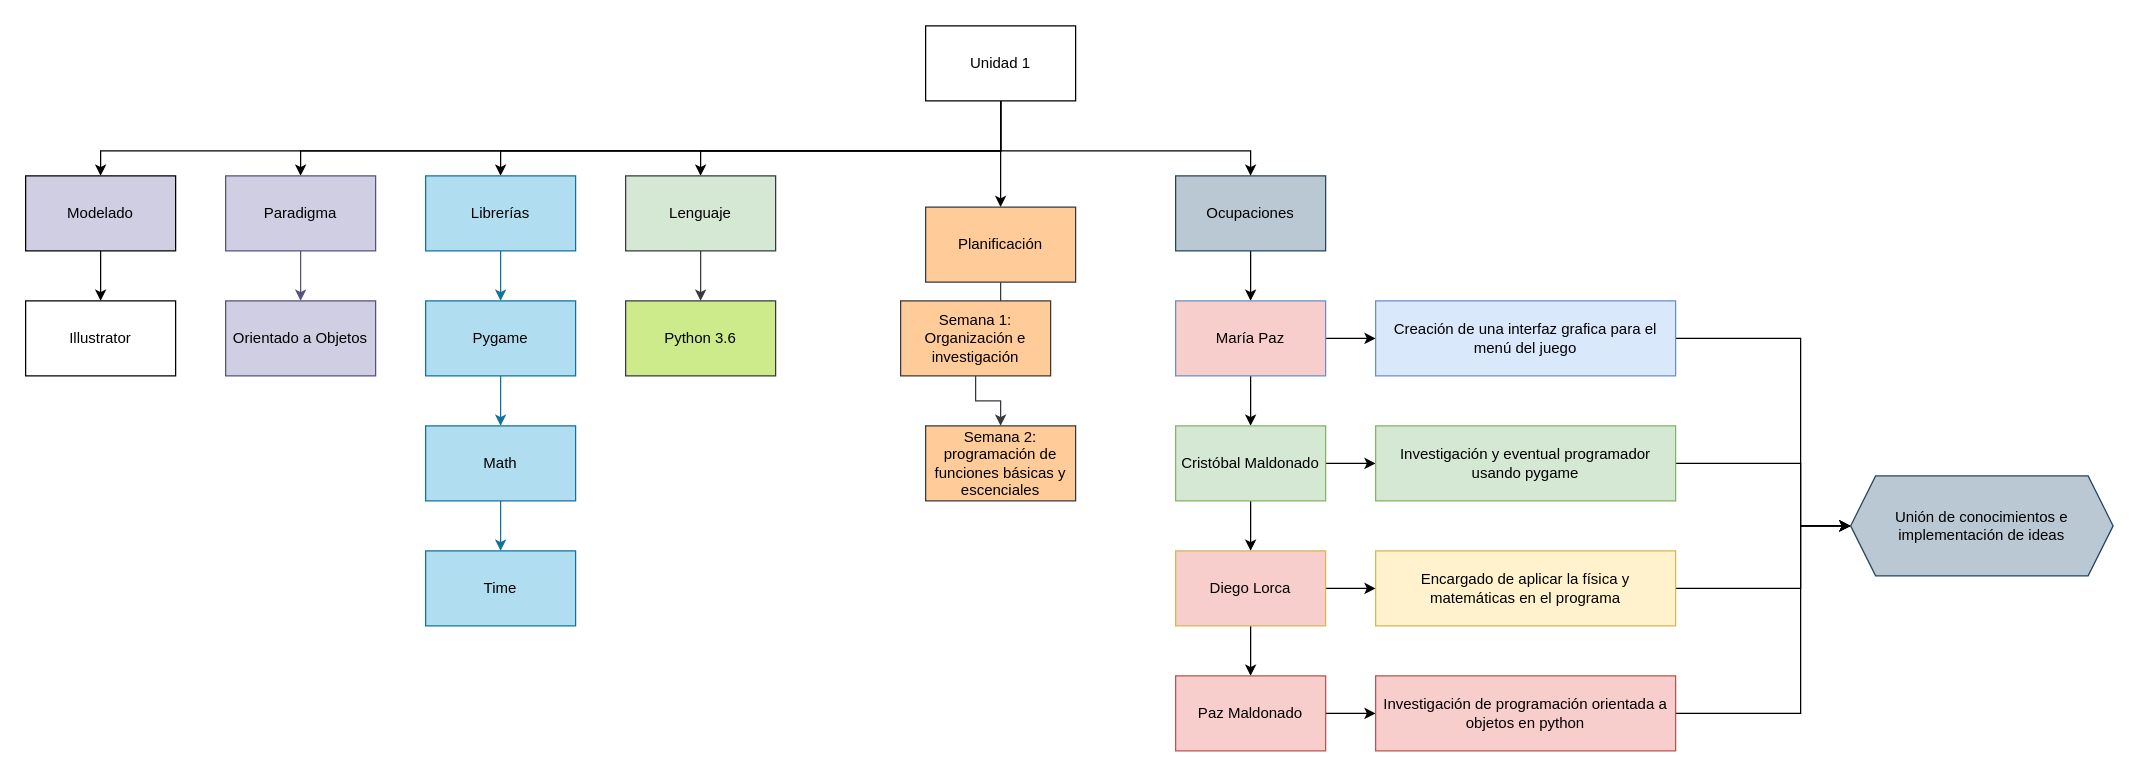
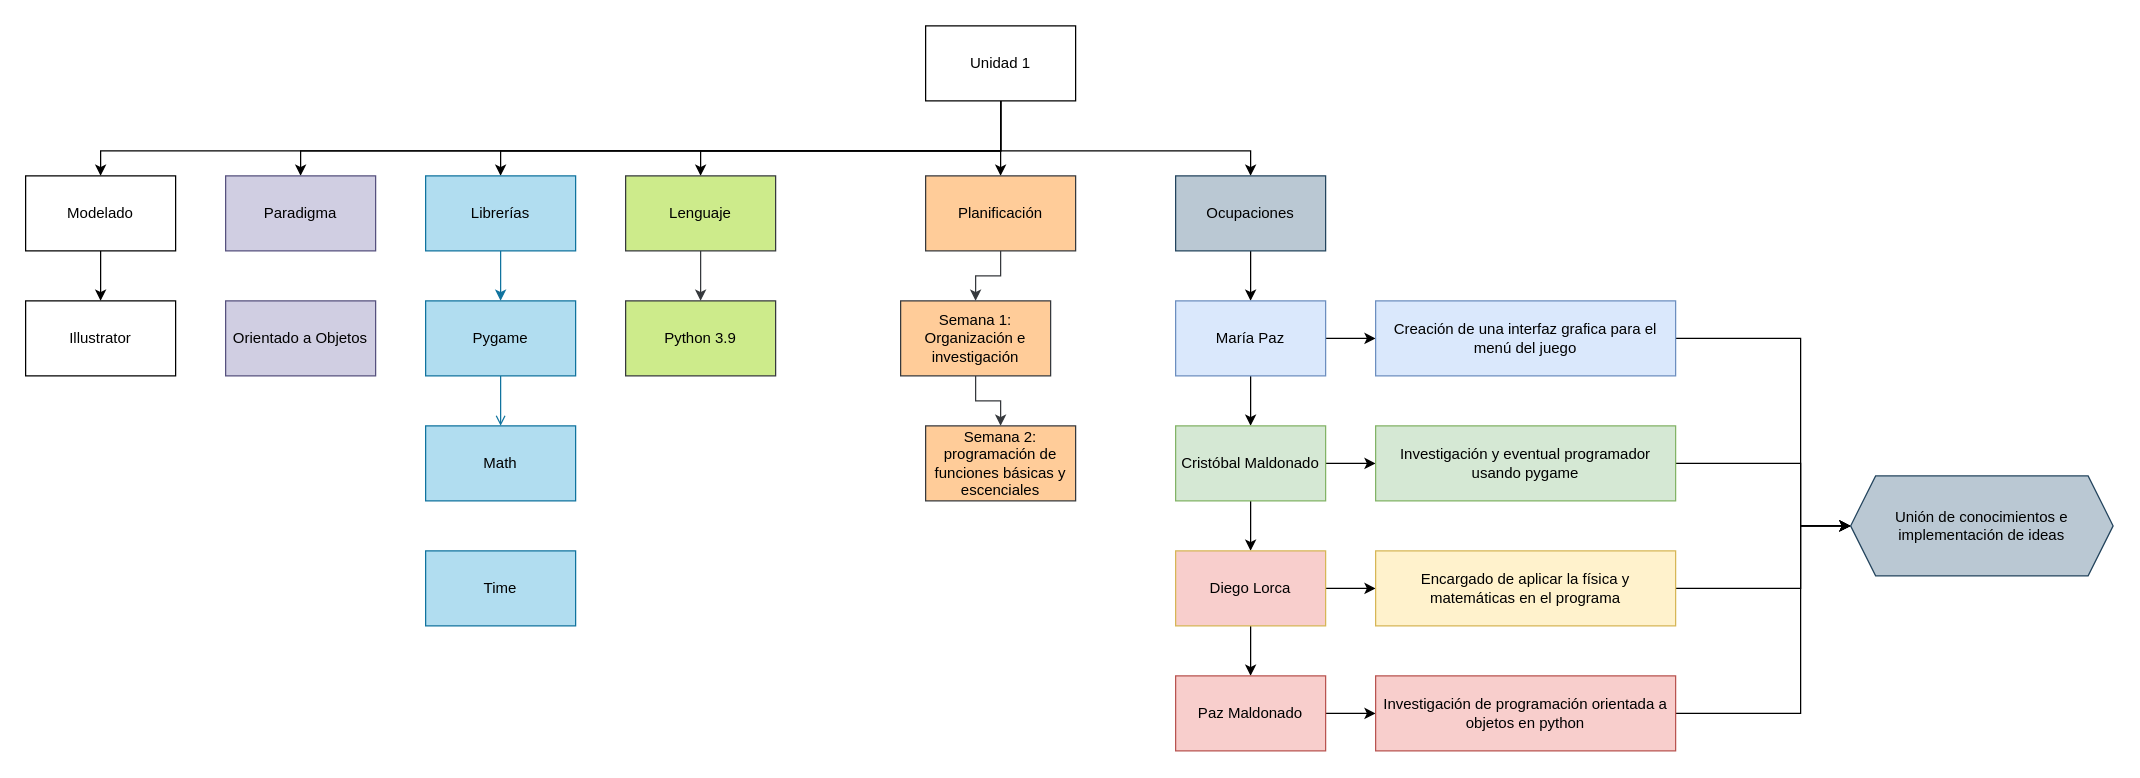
(101, 213) -> (101, 213)
(701, 213) -> (701, 213)
(1001, 244) -> (1001, 213)
(301, 272) -> none
(701, 338) -> (701, 338)
(1251, 338) -> (1251, 338)
(501, 416) -> (501, 418)
(501, 522) -> none
